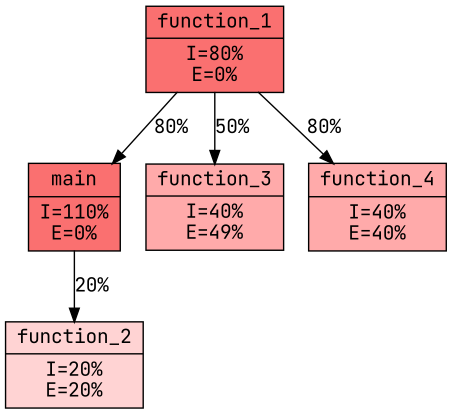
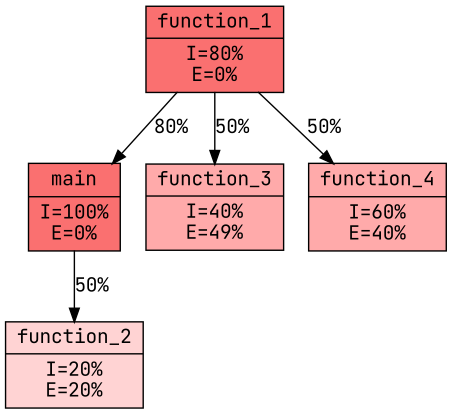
(324, 128) -> (324, 128)
(74, 213) -> (74, 213)
(377, 213) -> (377, 213)
(92, 286) -> (92, 286)
